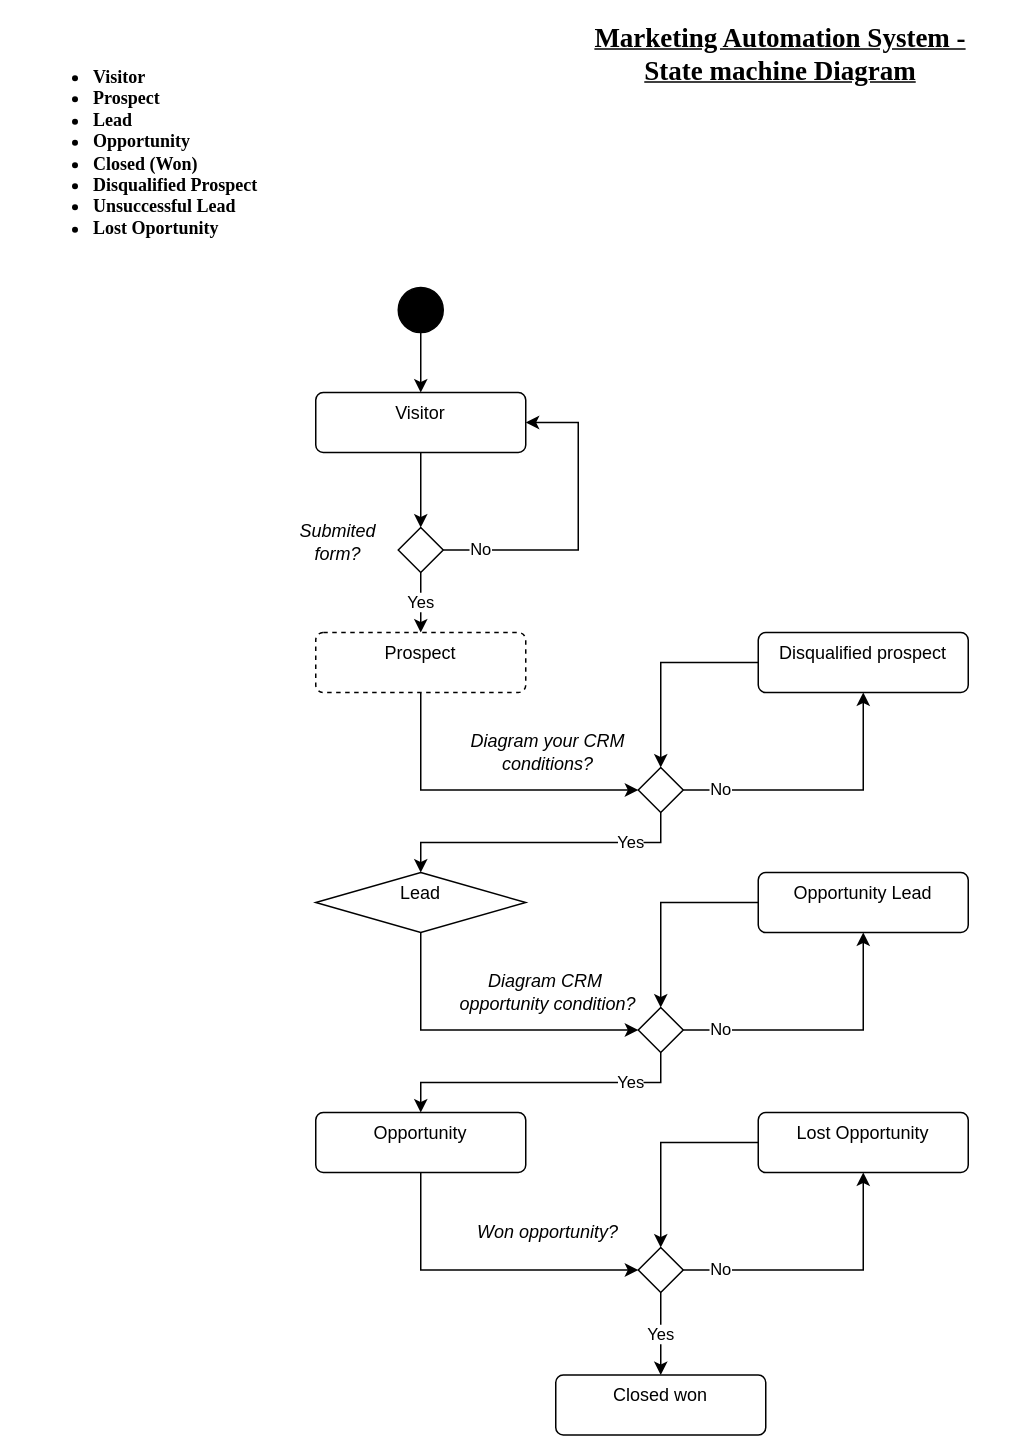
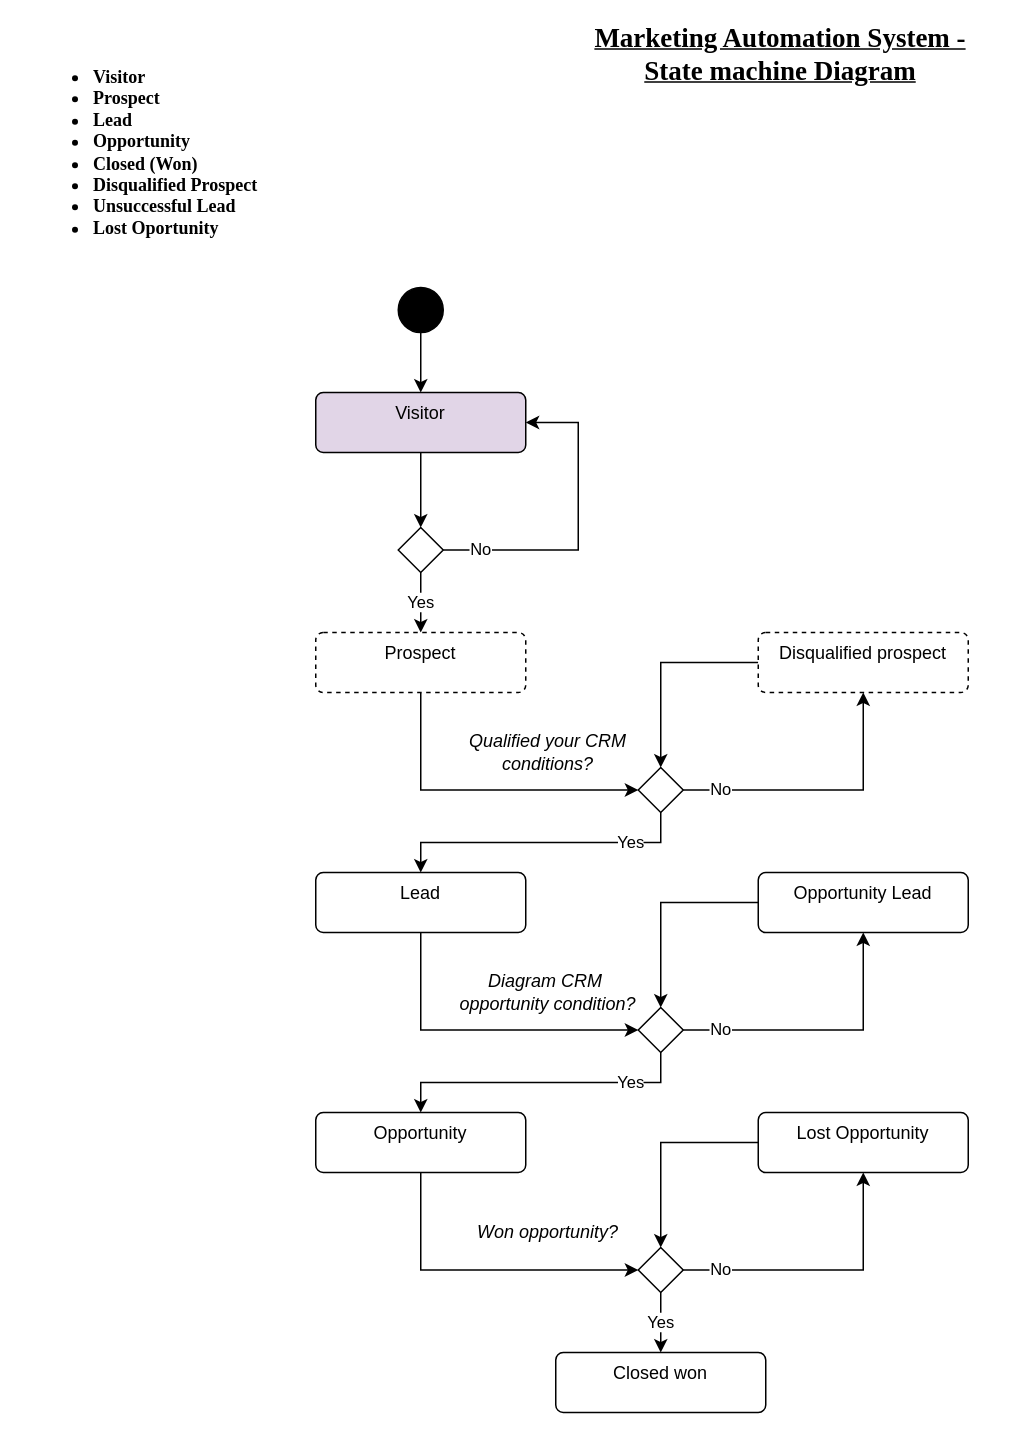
(421, 422) -> (421, 422)
(338, 542) -> none
(863, 662) -> (863, 662)
(548, 752) -> (548, 752)
(421, 902) -> (421, 902)
(661, 1405) -> (661, 1382)
